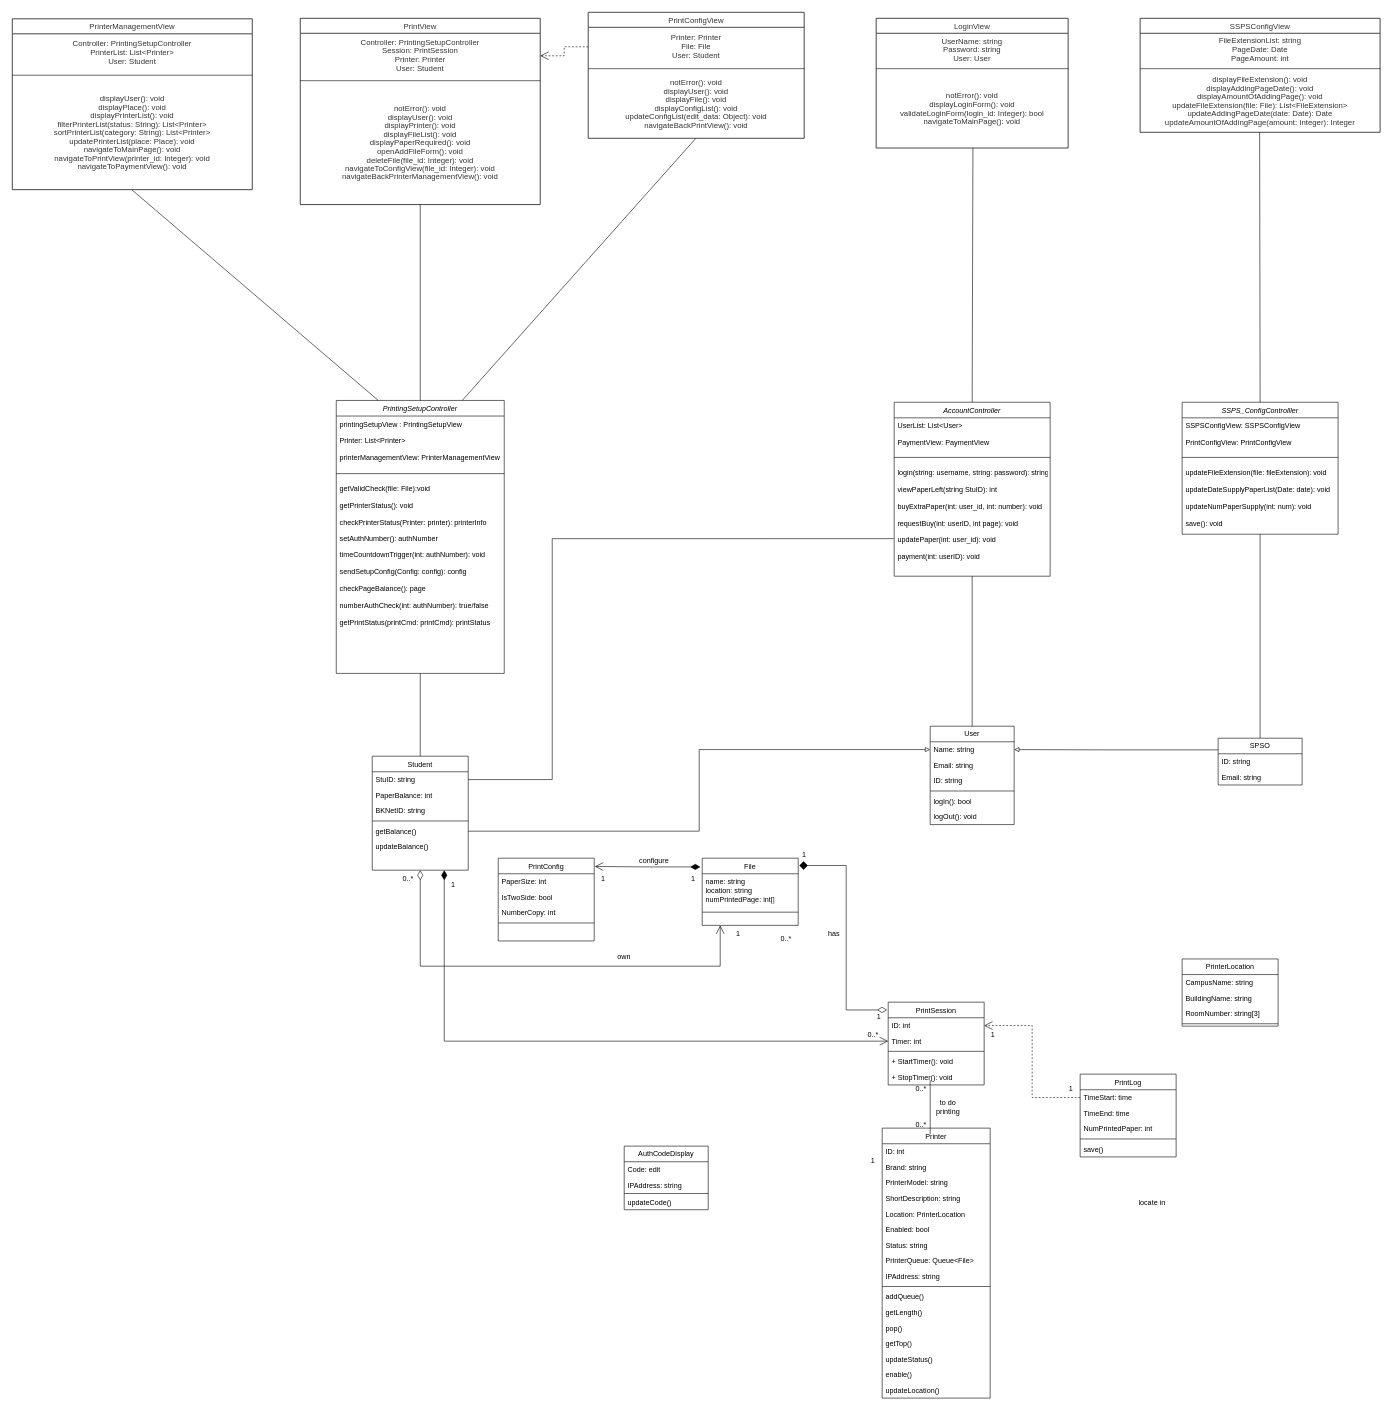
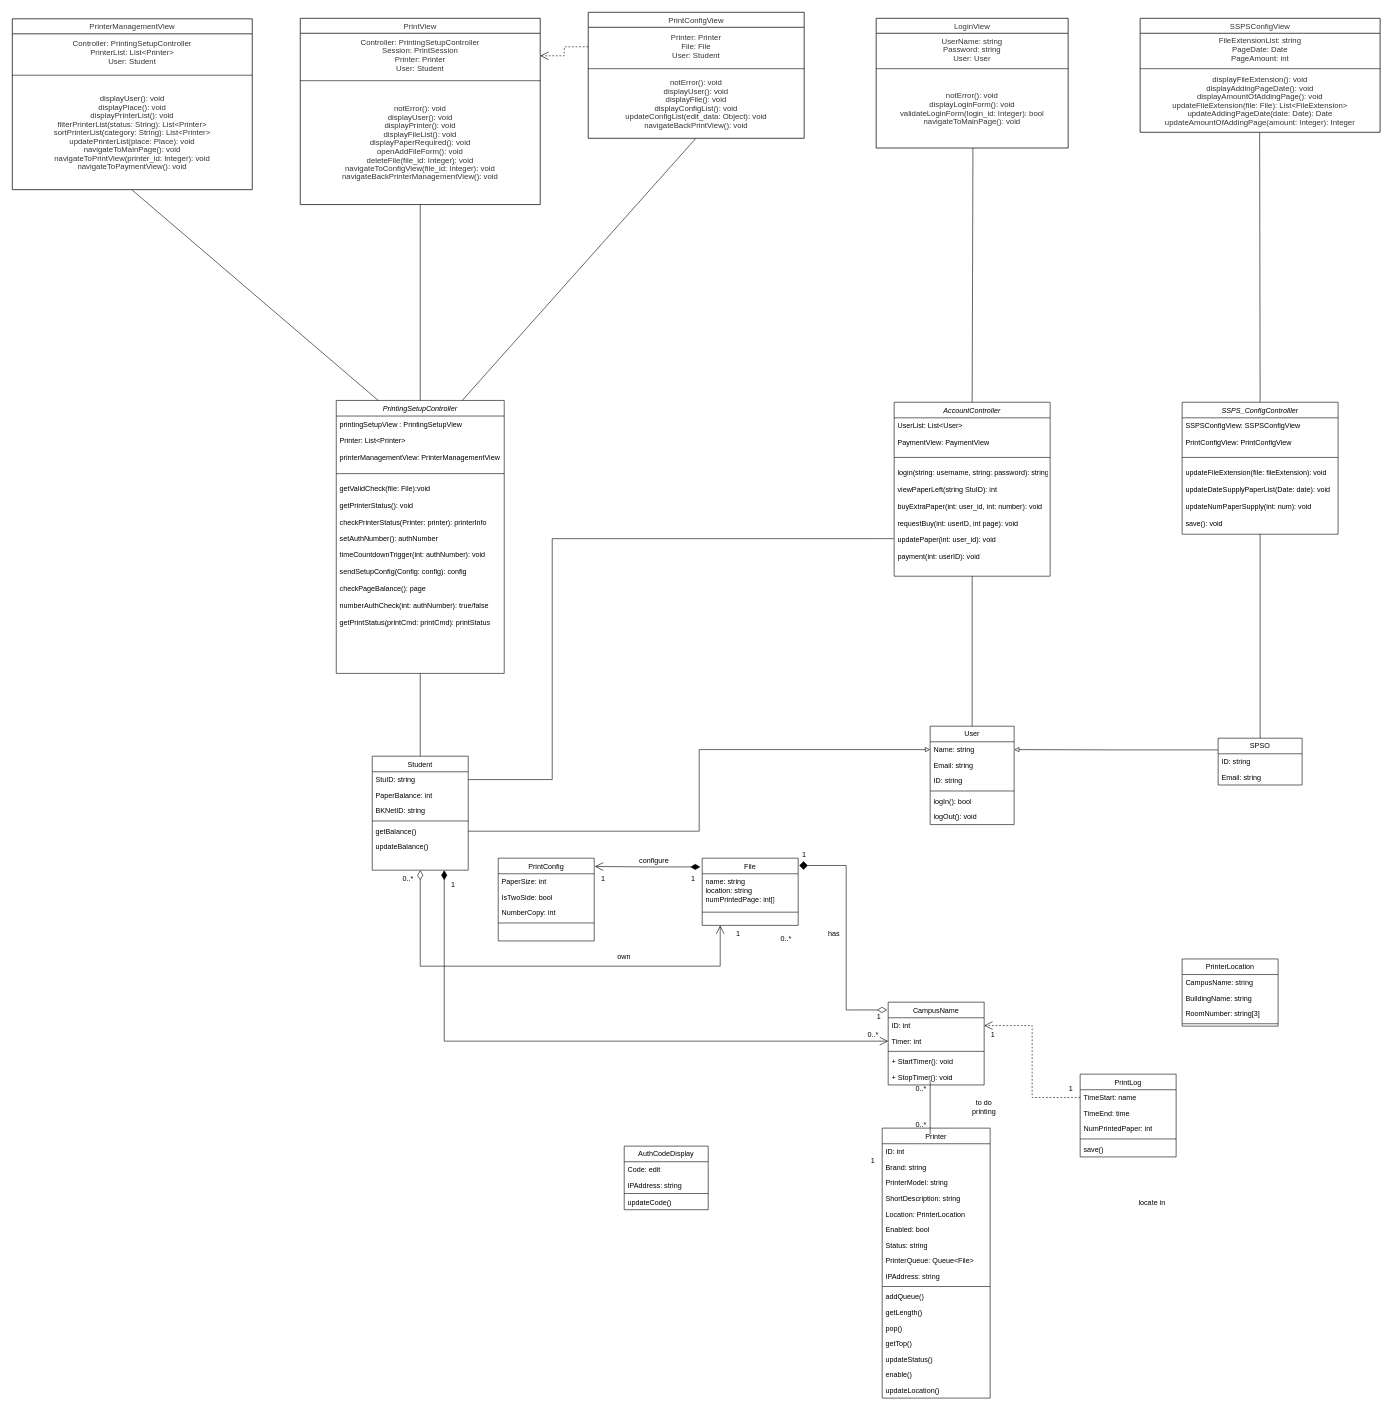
(936, 1010) -> (936, 1010)
(1110, 1098) -> (1111, 1098)
(948, 1107) -> (984, 1107)
